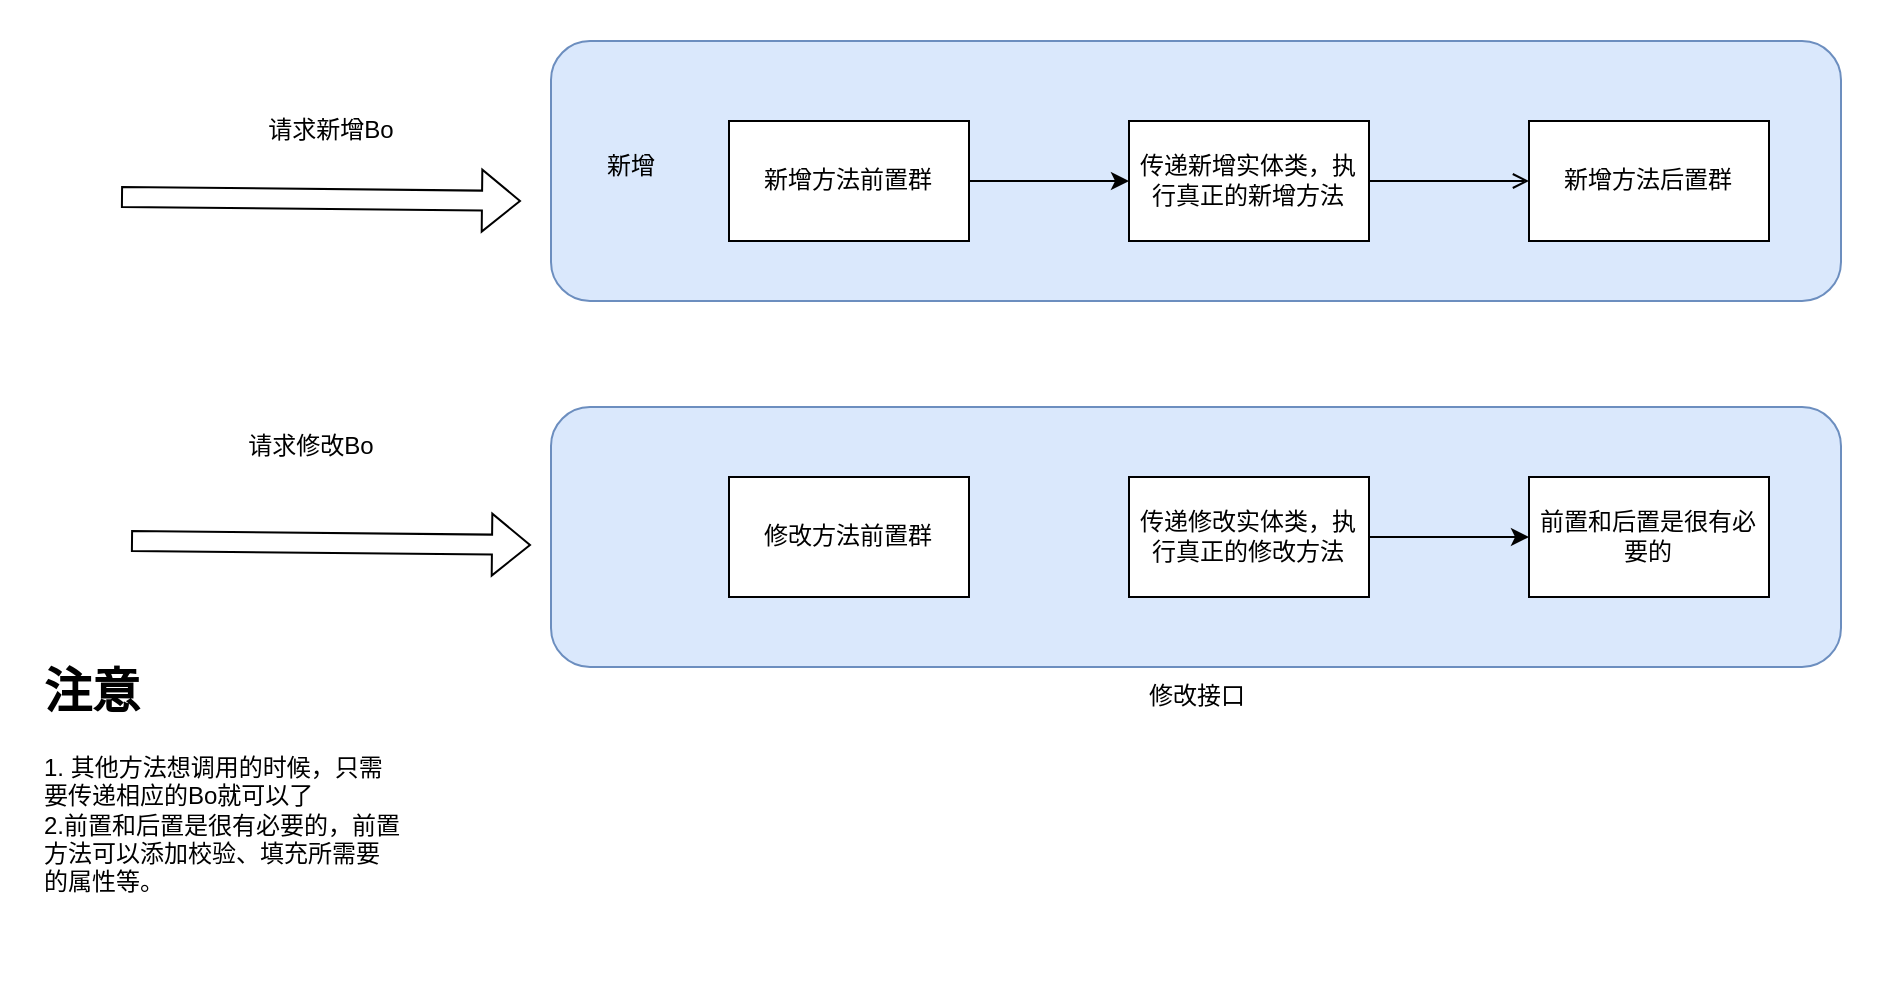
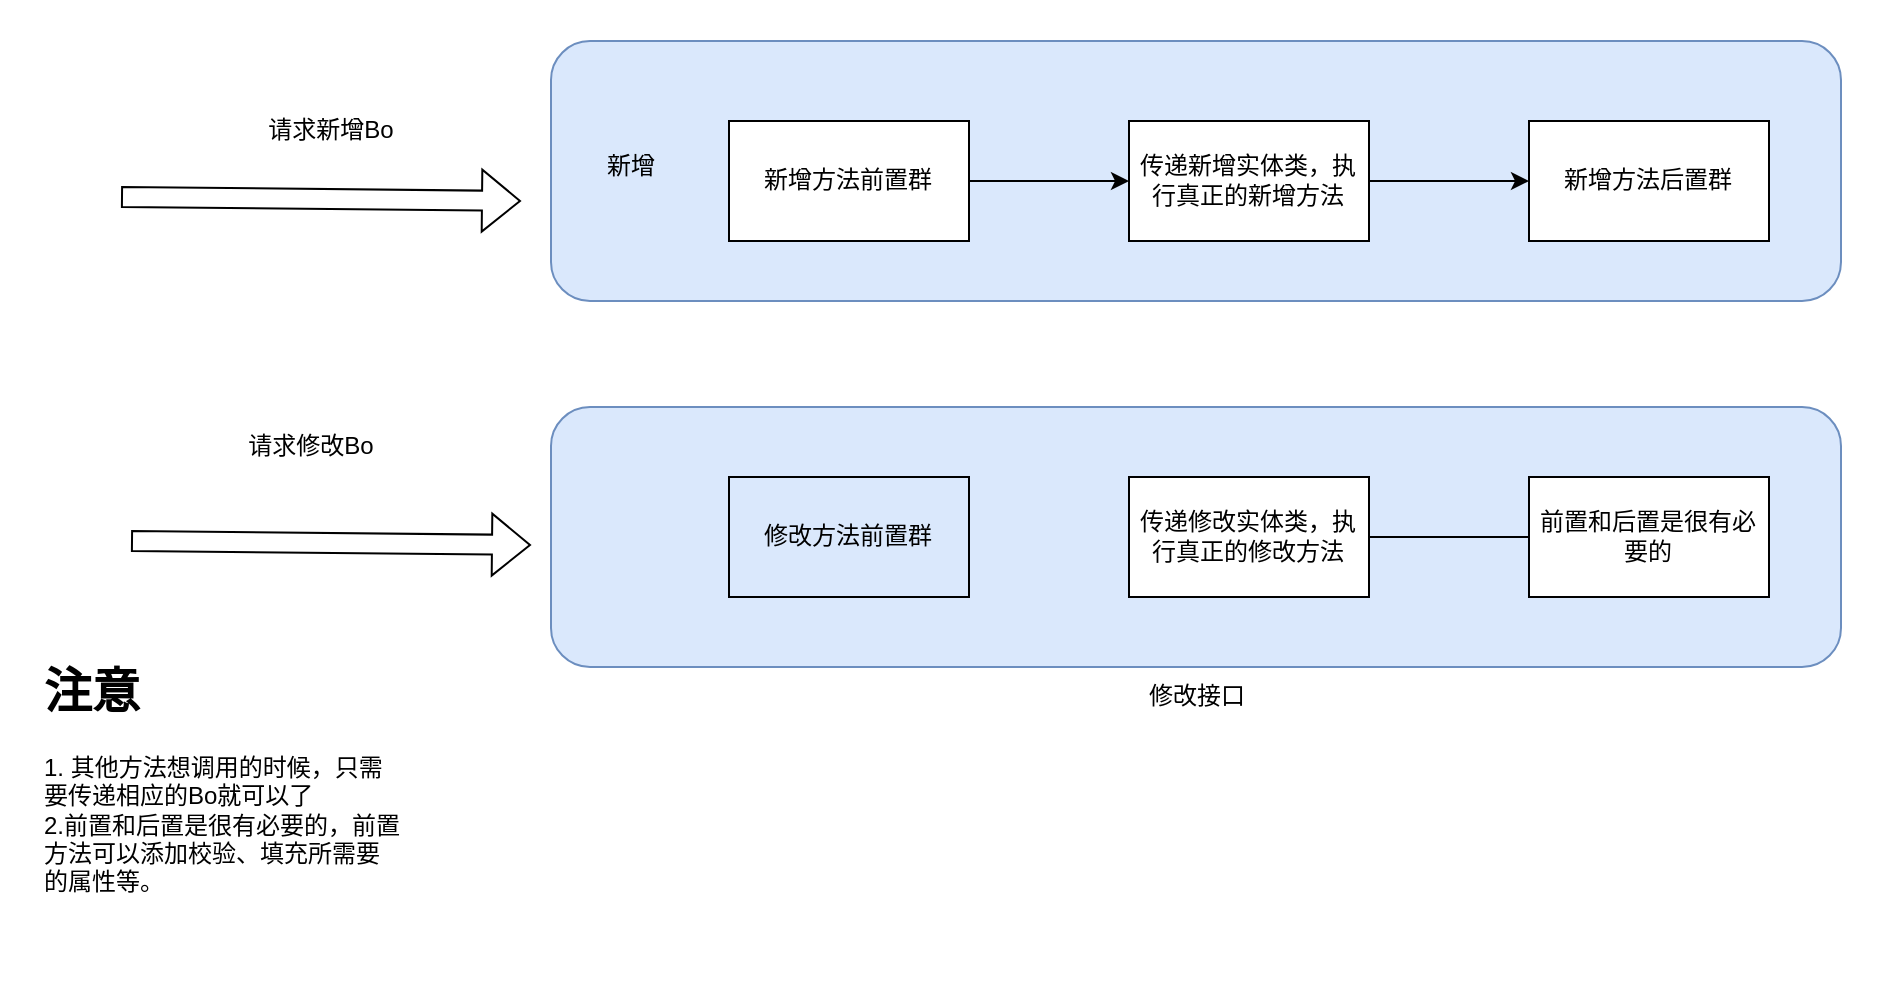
(1516, 181) -> (1514, 181)
(849, 537) -> (849, 537)
(1514, 537) -> (1519, 537)
